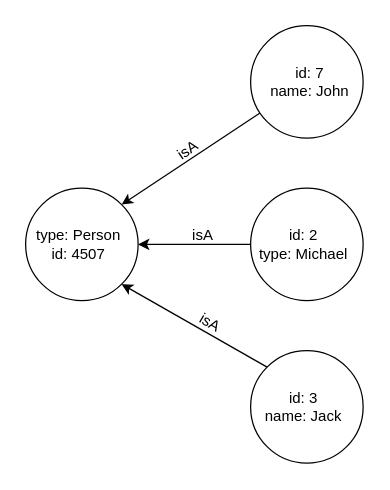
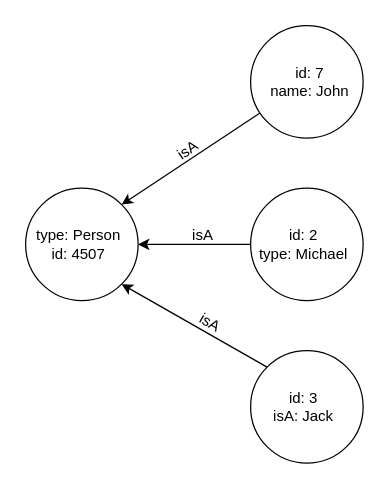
(304, 407) -> (304, 407)
